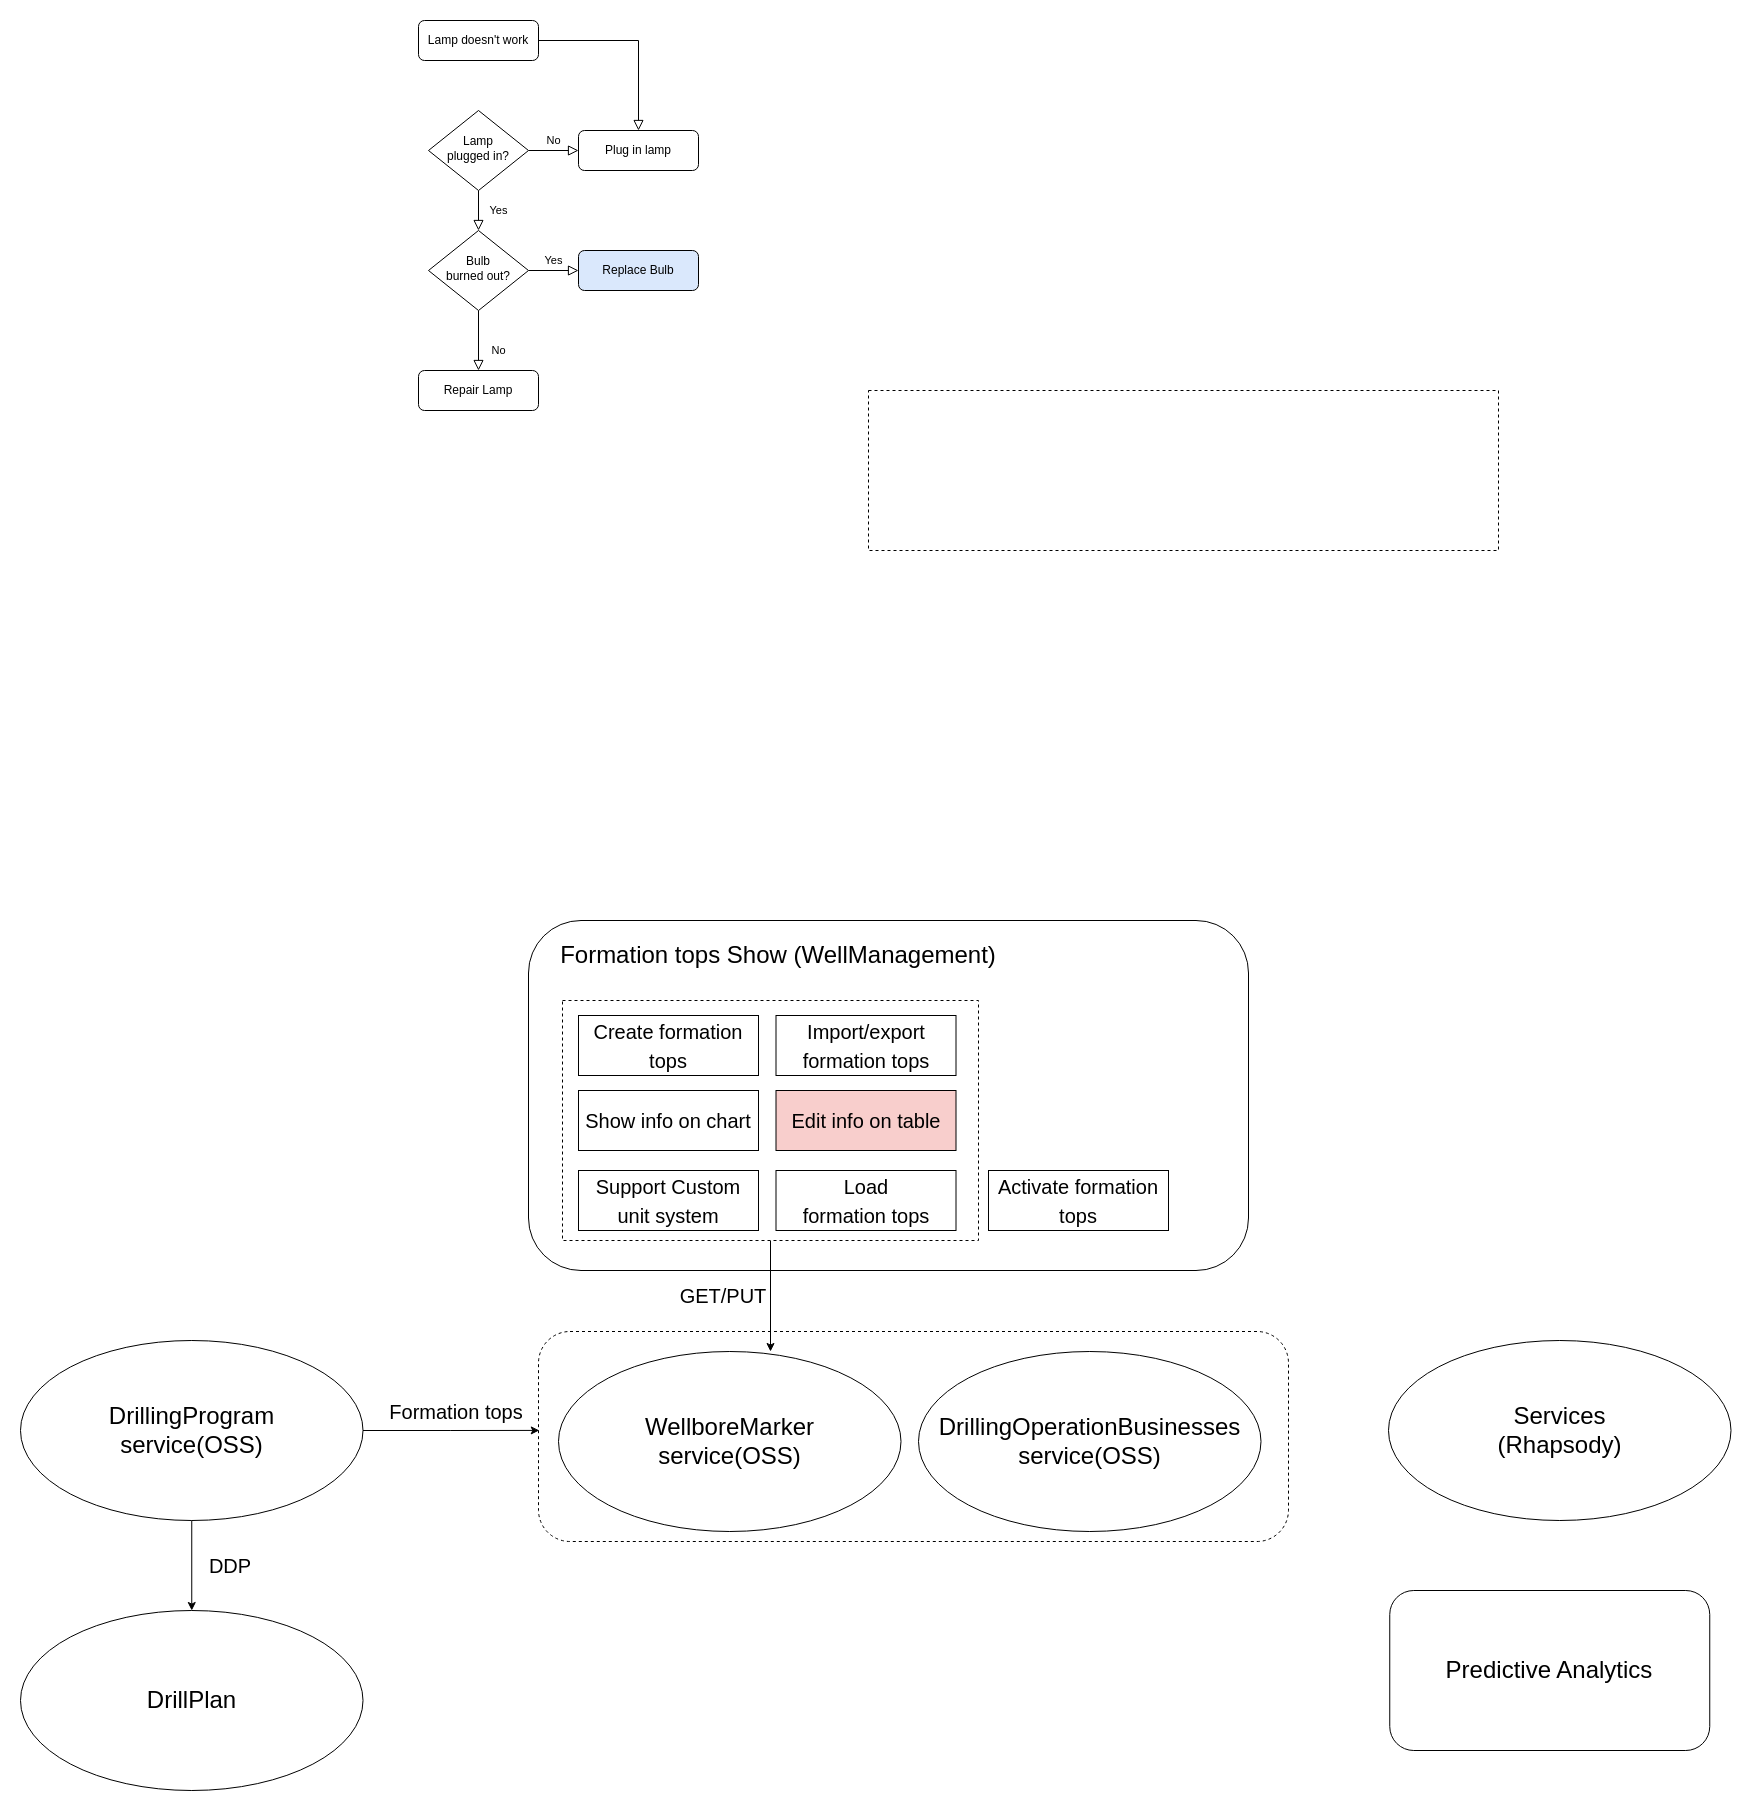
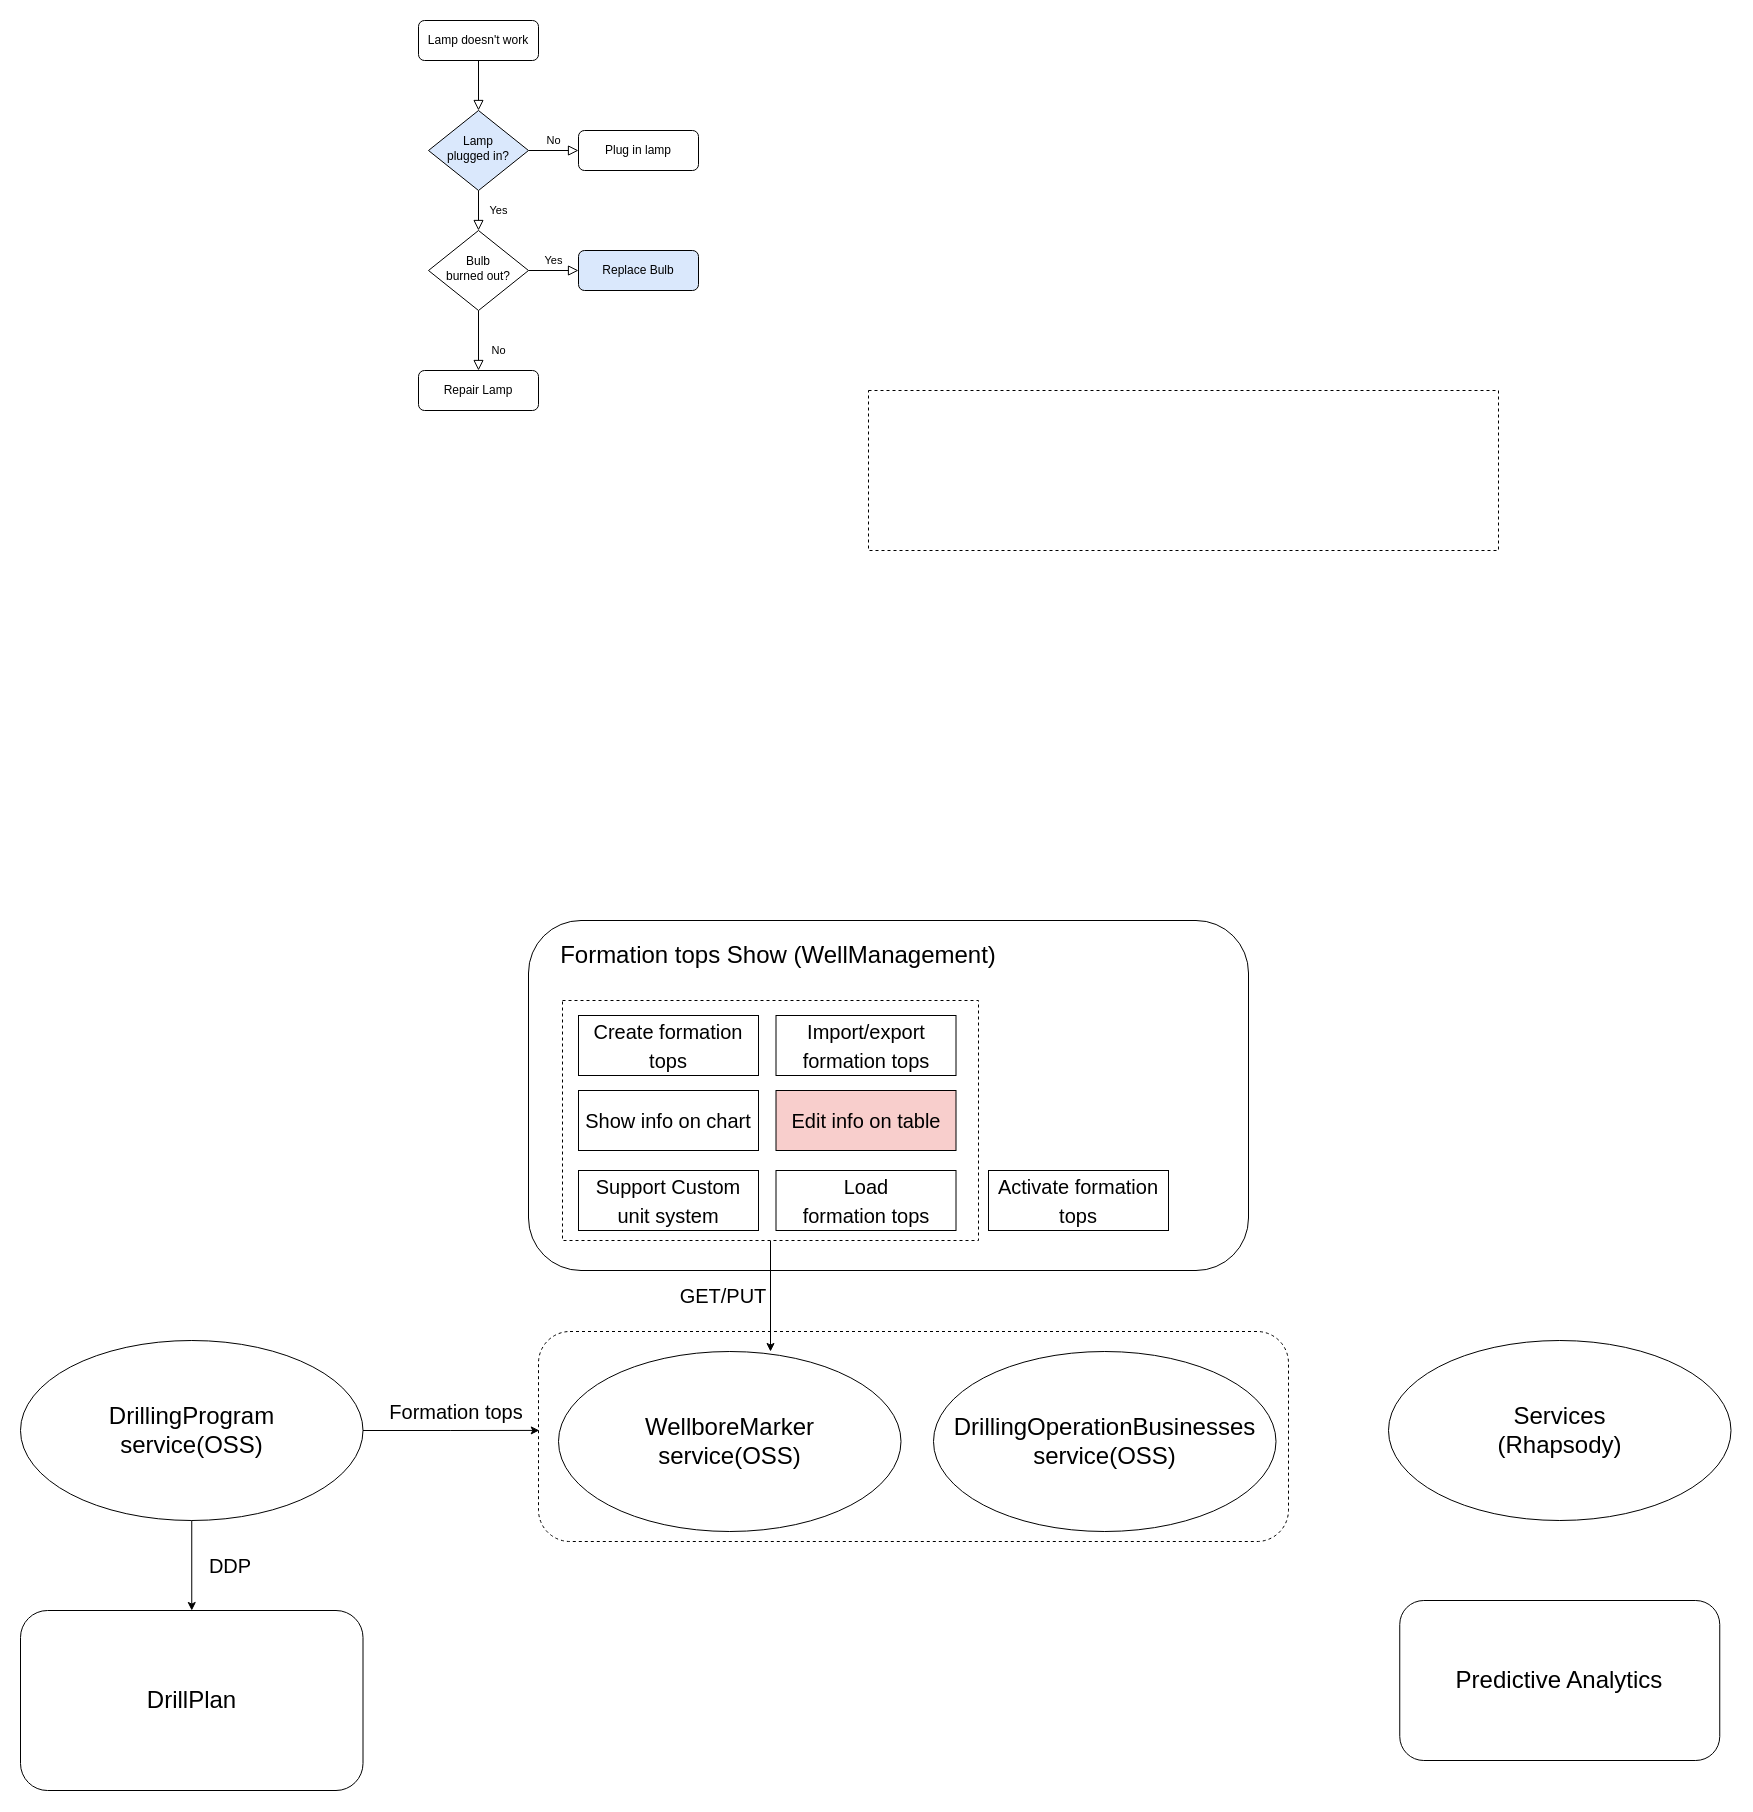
(628, 41) -> (479, 80)
(479, 151) -> (479, 151)
(1090, 1442) -> (1105, 1442)
(1550, 1671) -> (1560, 1681)
(192, 1701) -> (192, 1701)
